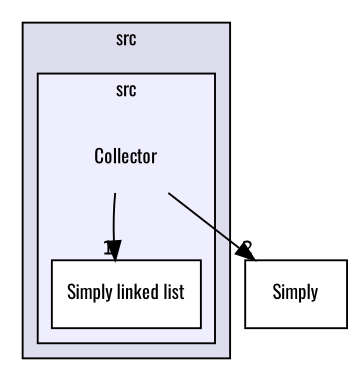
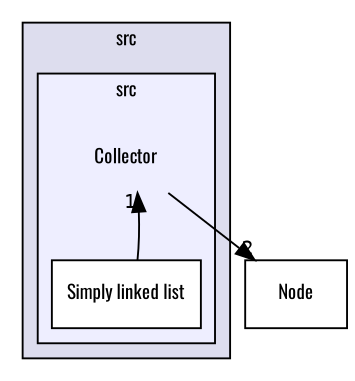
(114, 217) -> (139, 236)
(296, 294) -> (296, 294)
